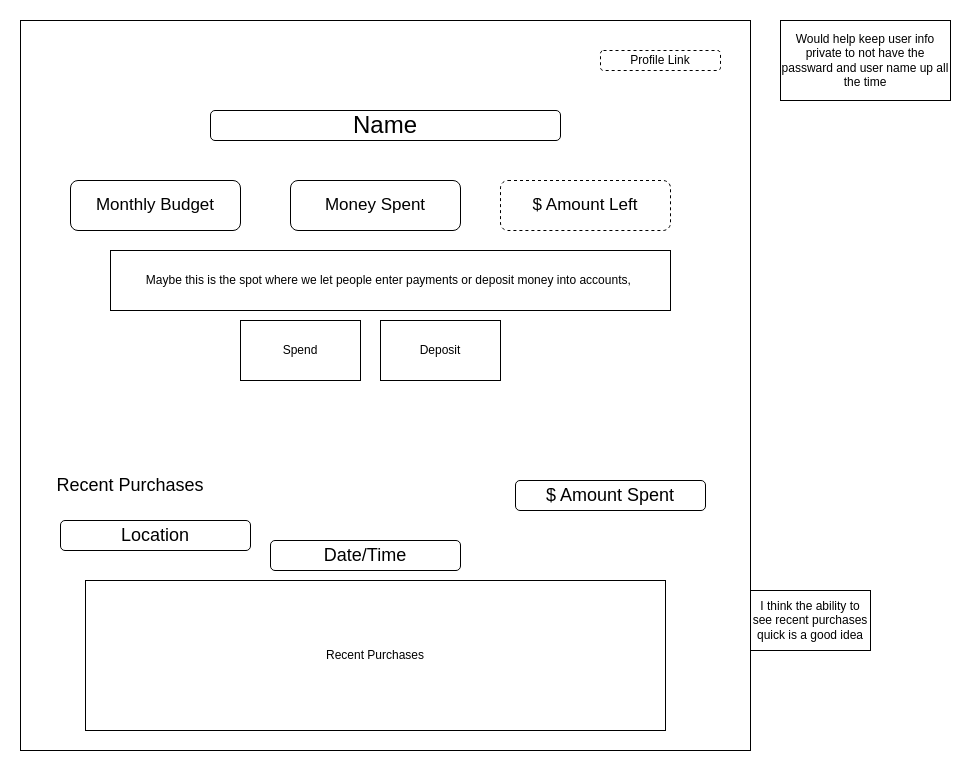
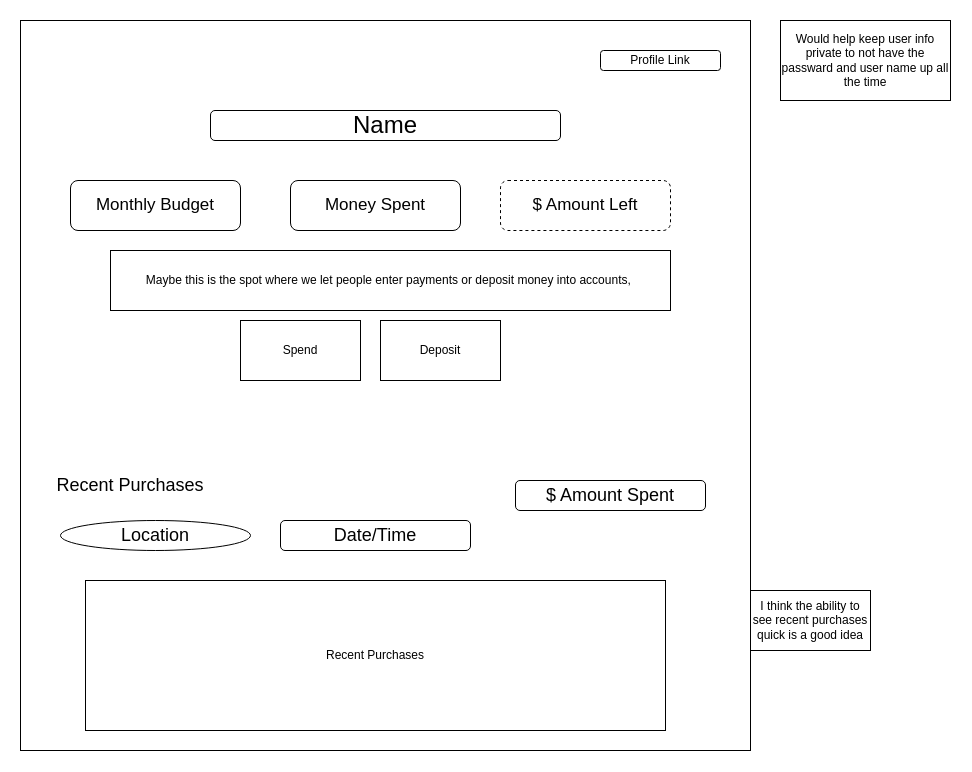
(661, 61) -> (661, 61)
(156, 536) -> (156, 536)
(366, 556) -> (376, 536)
